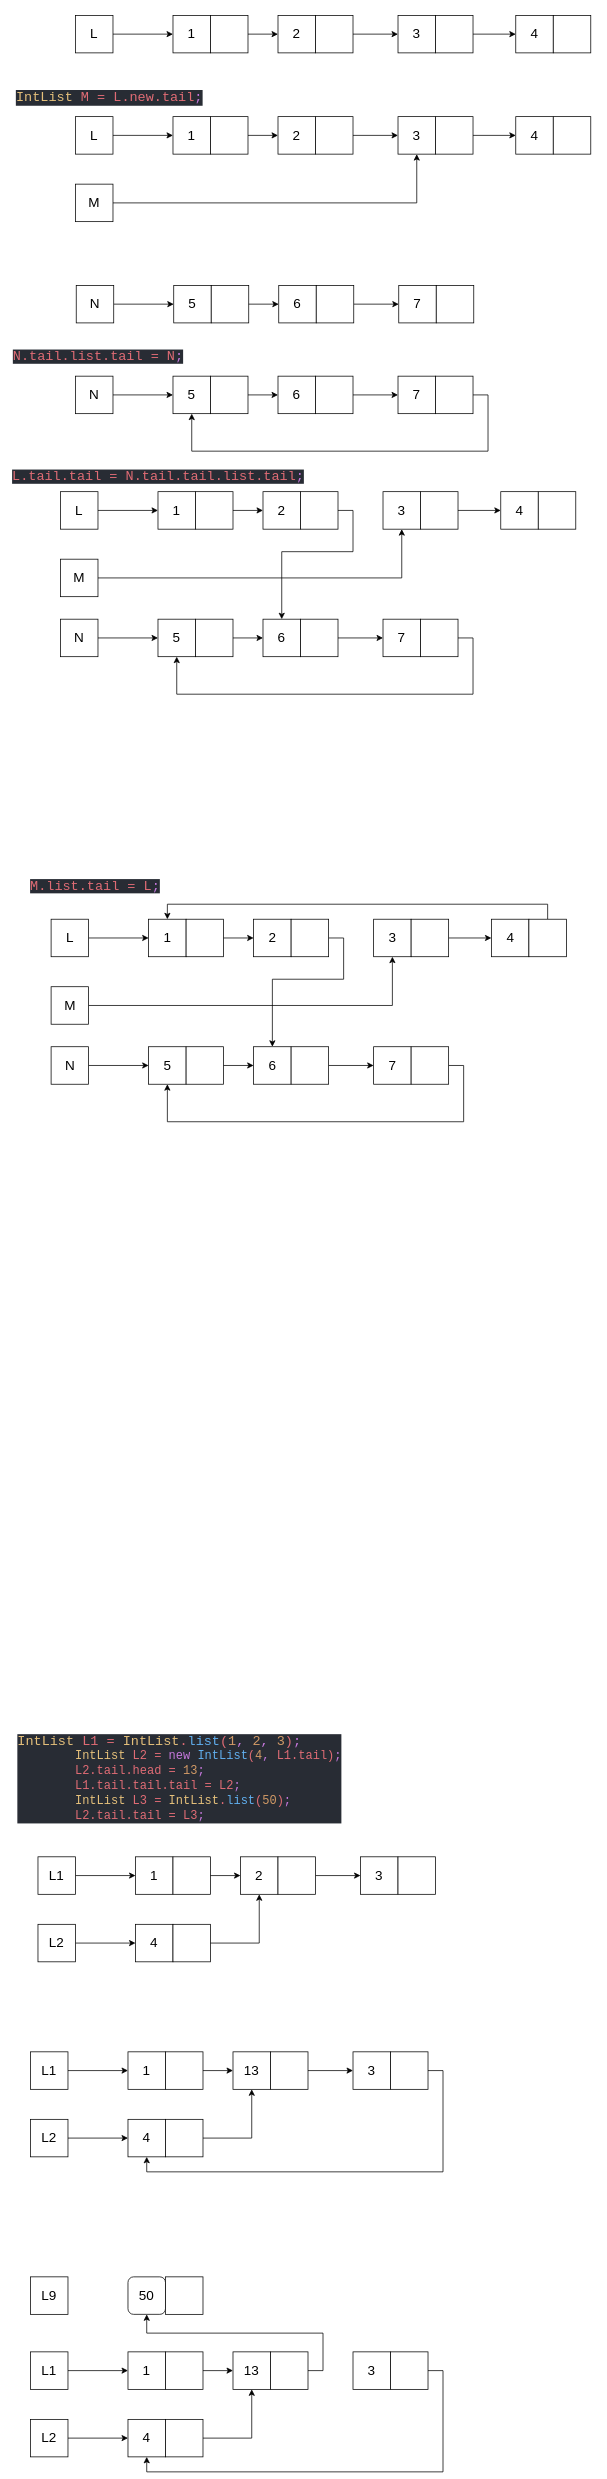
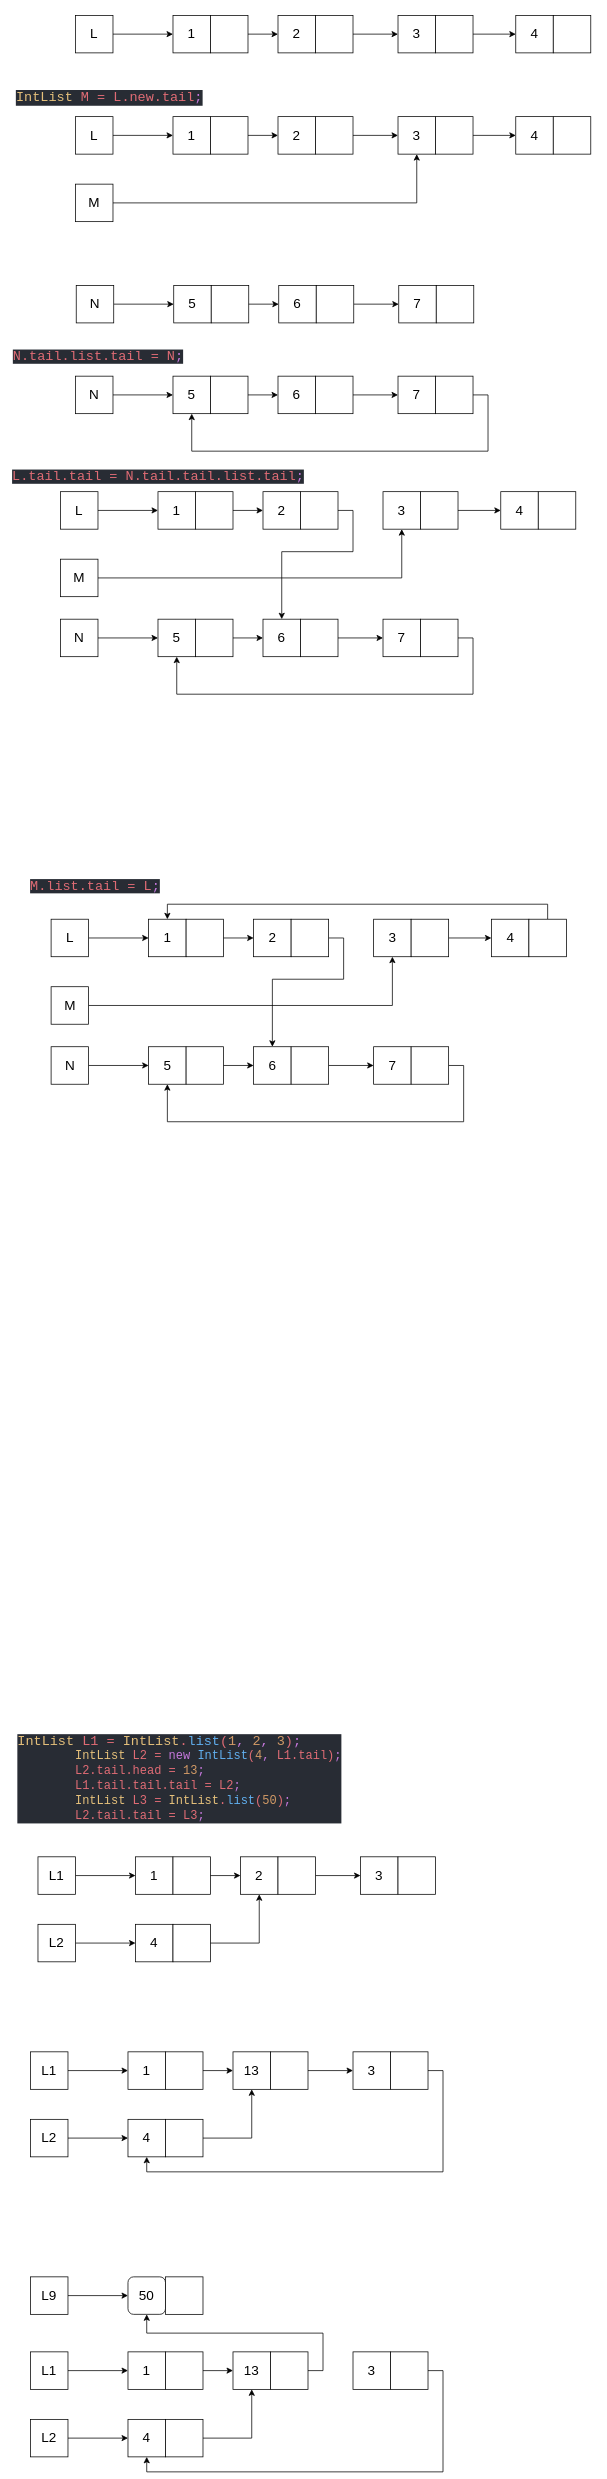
none -> (95, 2295)
